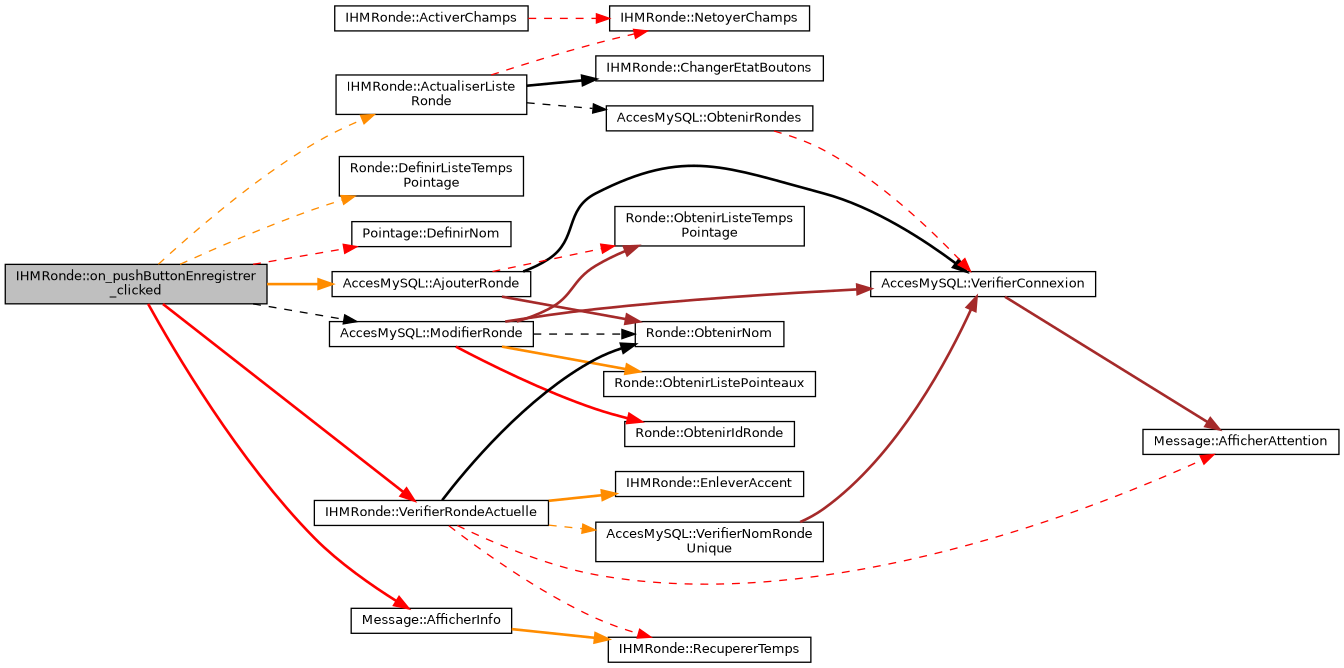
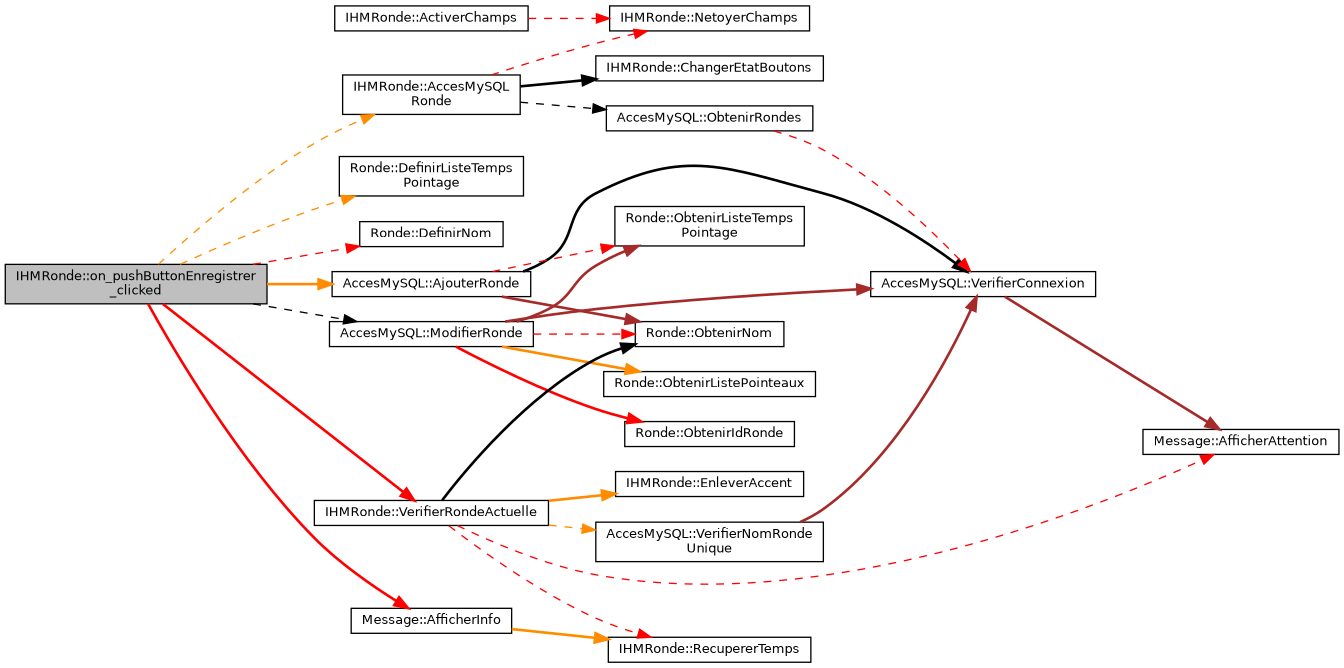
(431, 95) -> (431, 95)
(431, 234) -> (431, 234)
(577, 334) -> (577, 334)
